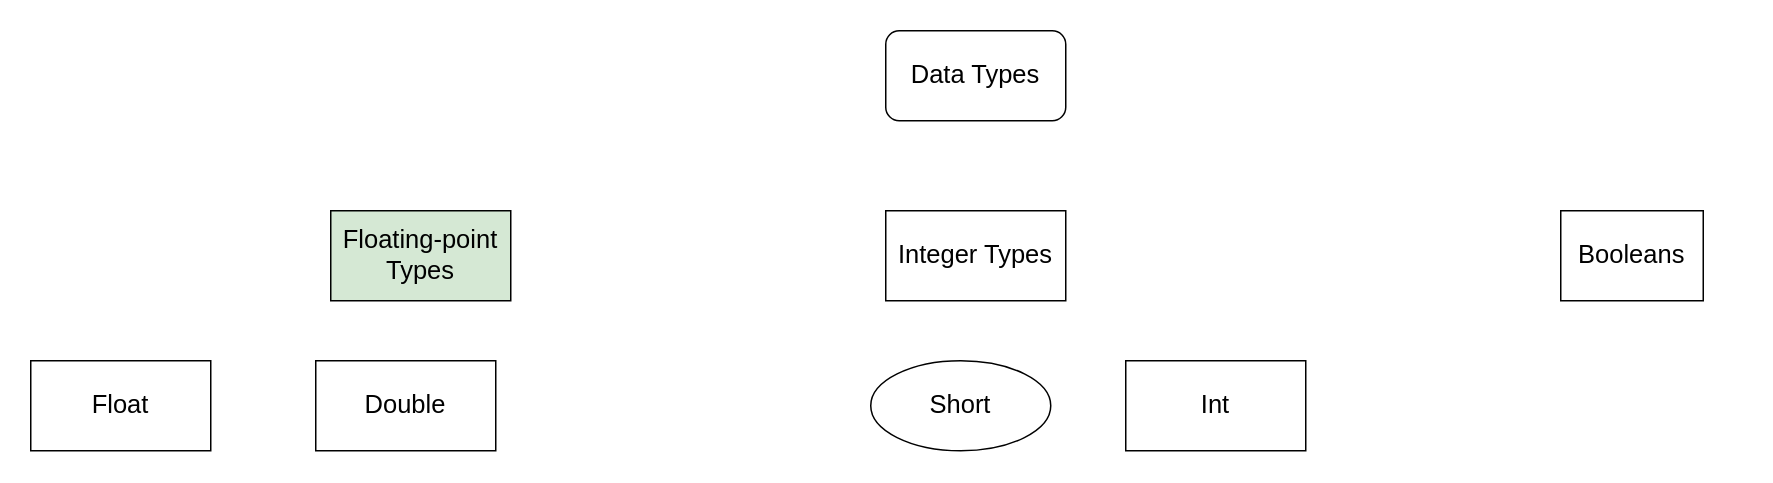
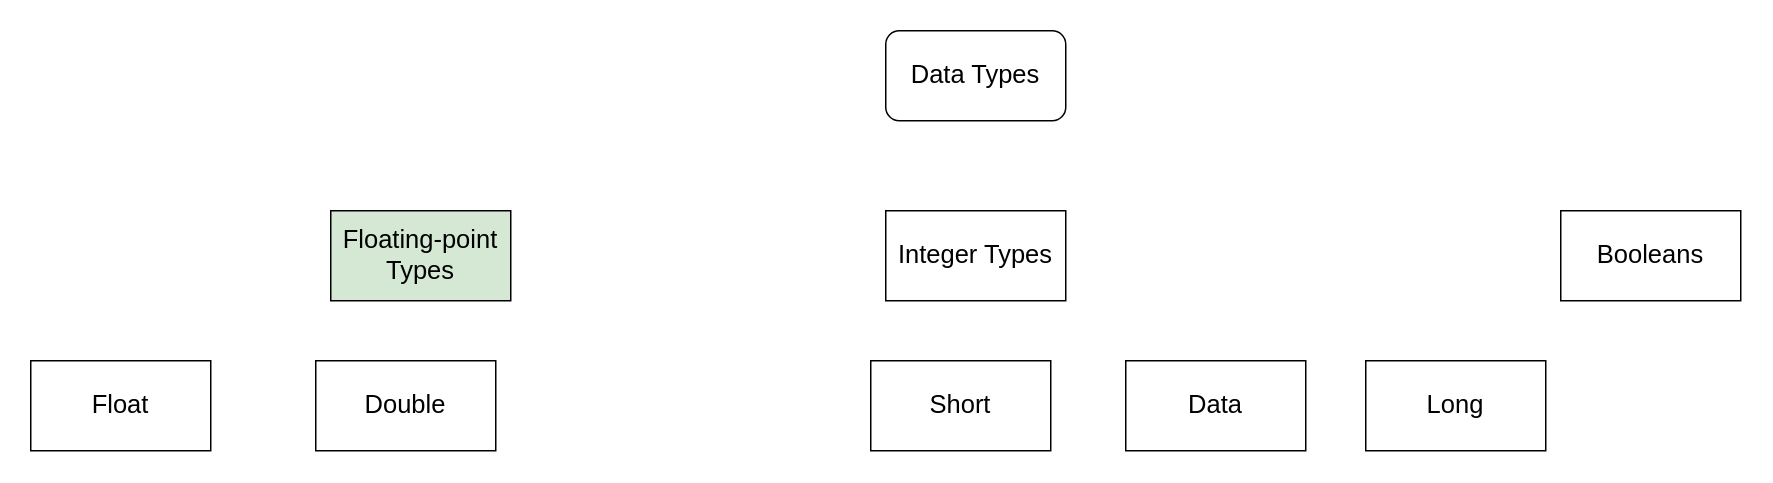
(1632, 256) -> (1651, 256)
(961, 406) -> (961, 406)
(1216, 406) -> (1216, 406)
none -> (1456, 406)
